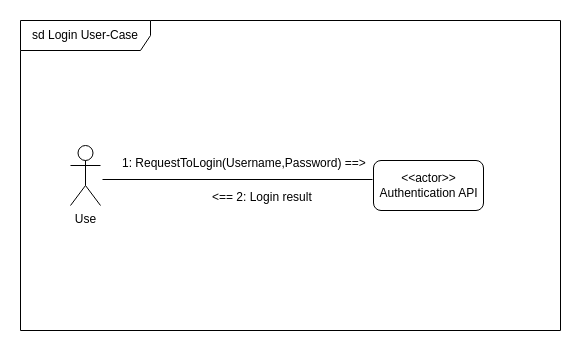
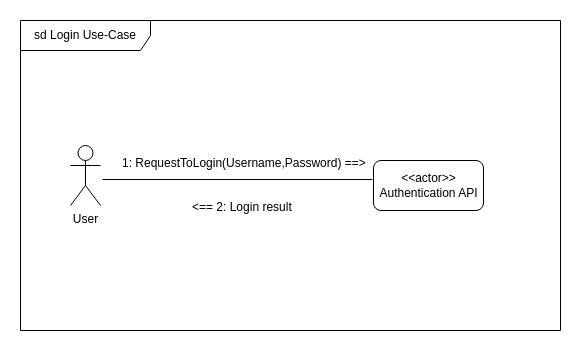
(86, 36) -> (86, 36)
(256, 199) -> (236, 209)
(86, 220) -> (86, 220)
